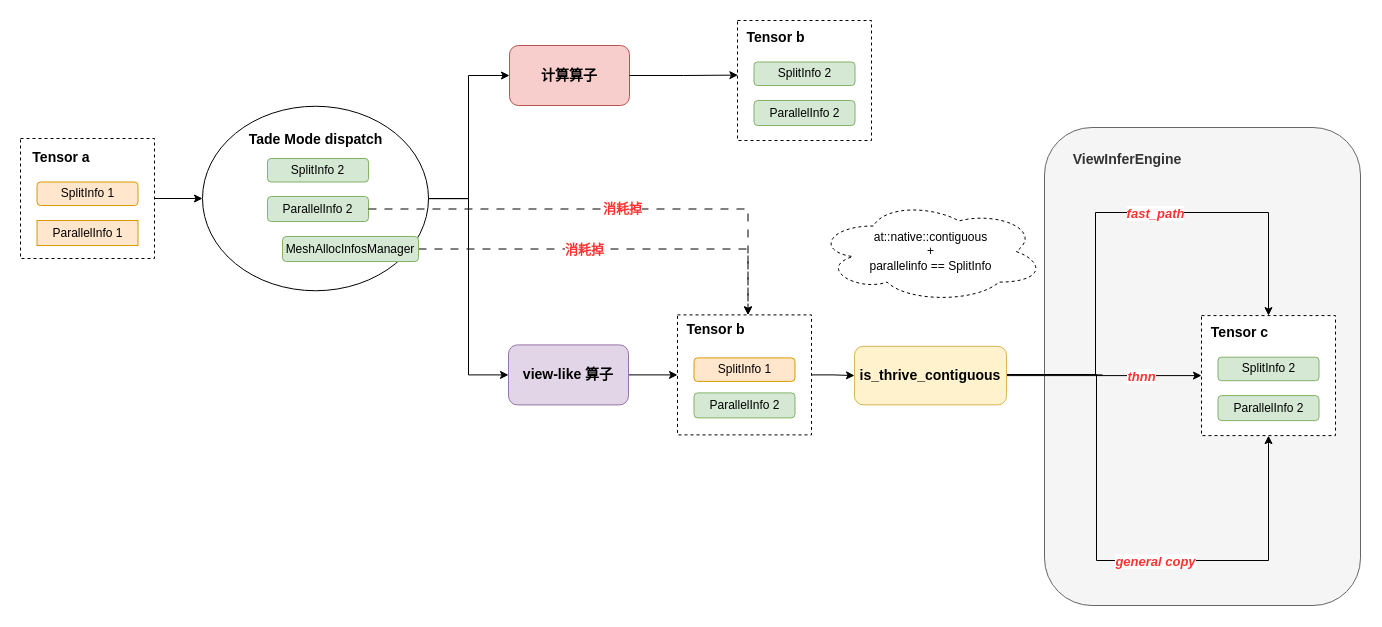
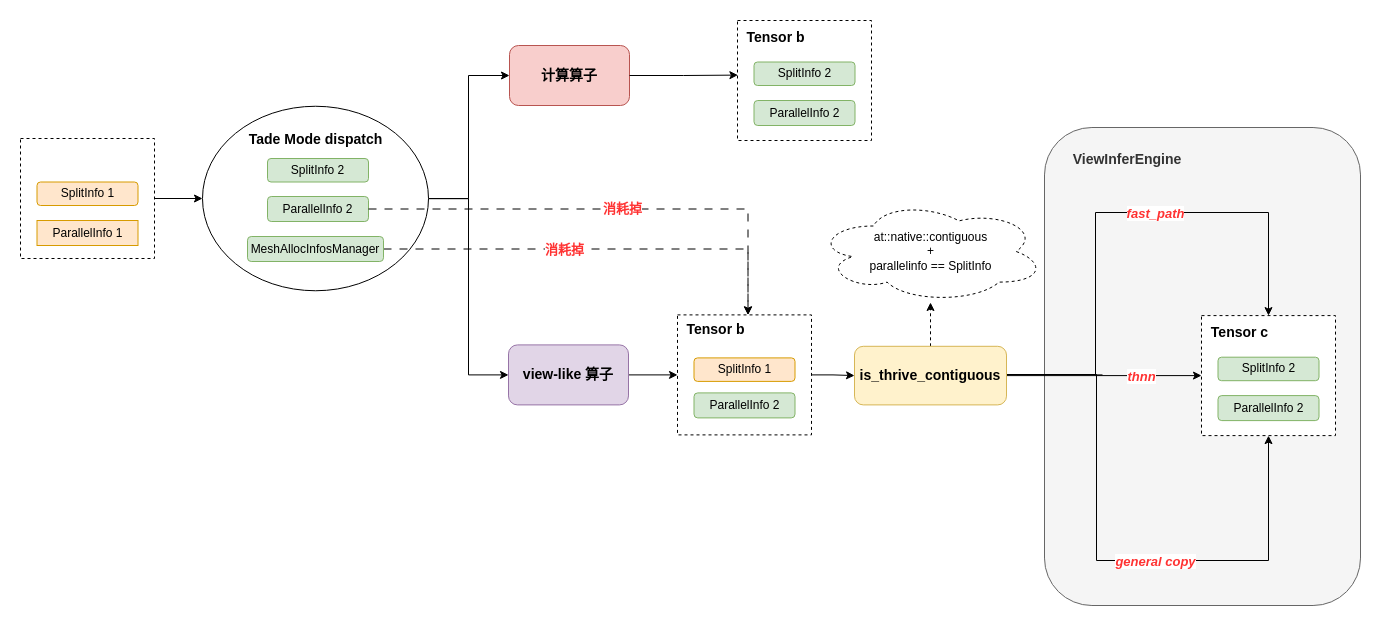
(61, 158) -> none
(351, 249) -> (316, 249)
none -> (931, 328)
